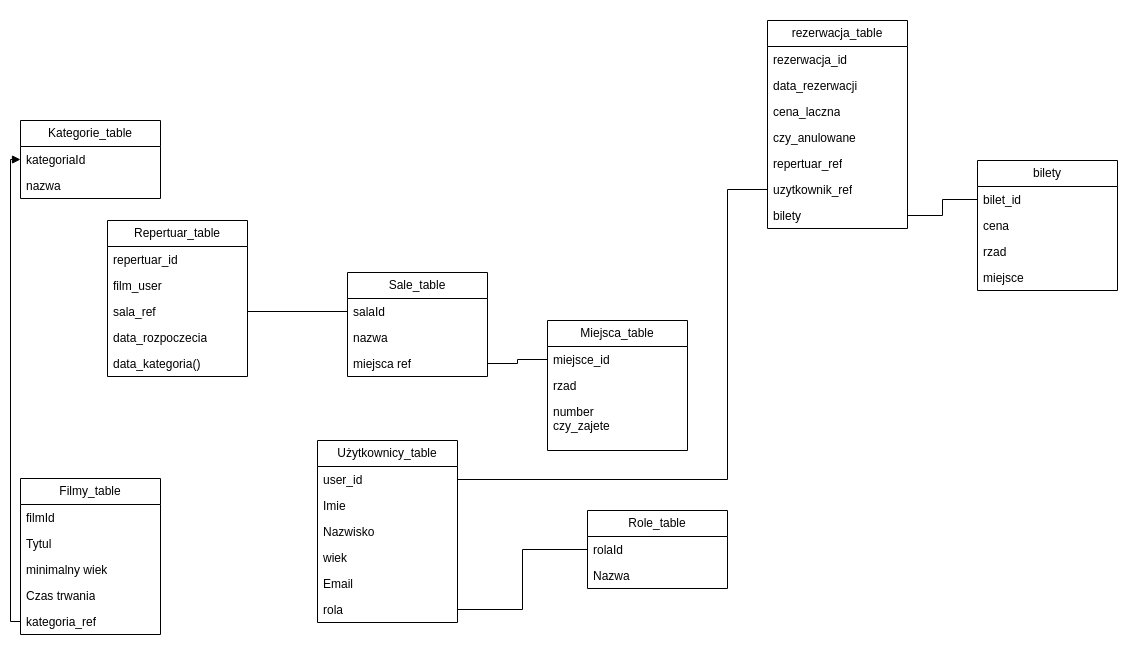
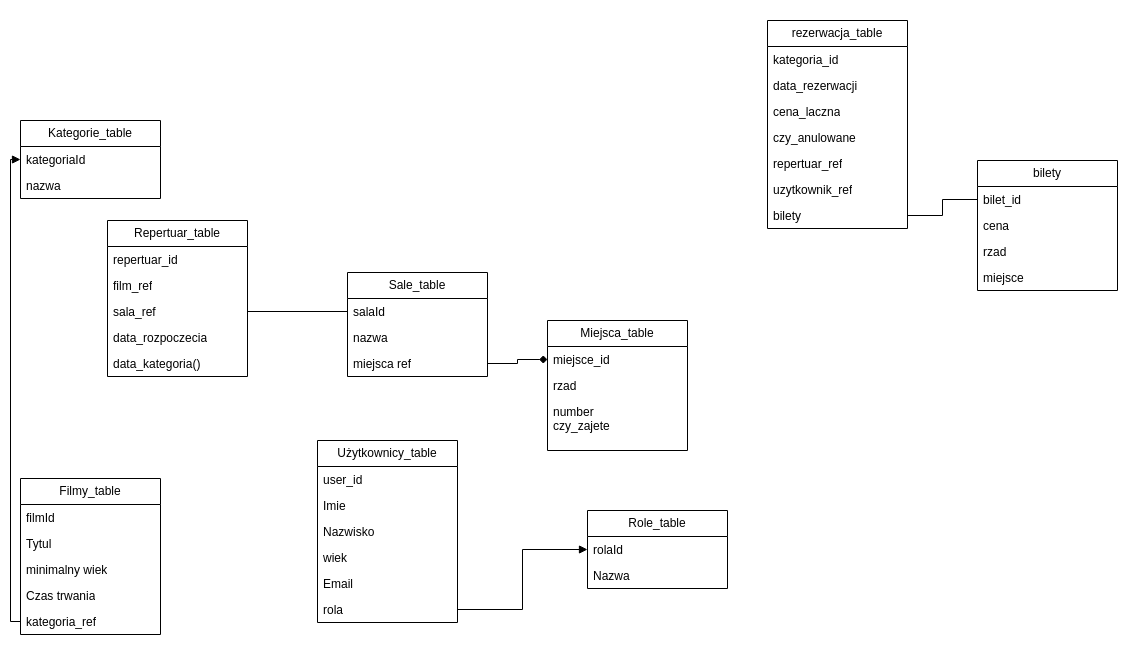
(816, 61) -> (811, 61)
(141, 287) -> (137, 287)
(542, 360) -> (539, 360)
(728, 450) -> none
(582, 550) -> (578, 550)
